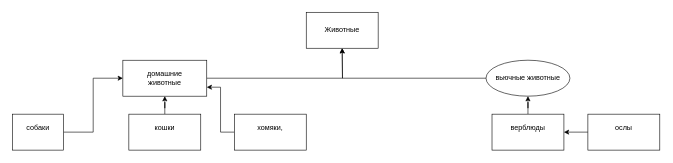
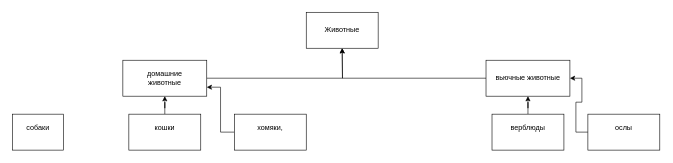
(93, 78) -> none
(528, 78) -> (528, 78)
(569, 132) -> (579, 78)
